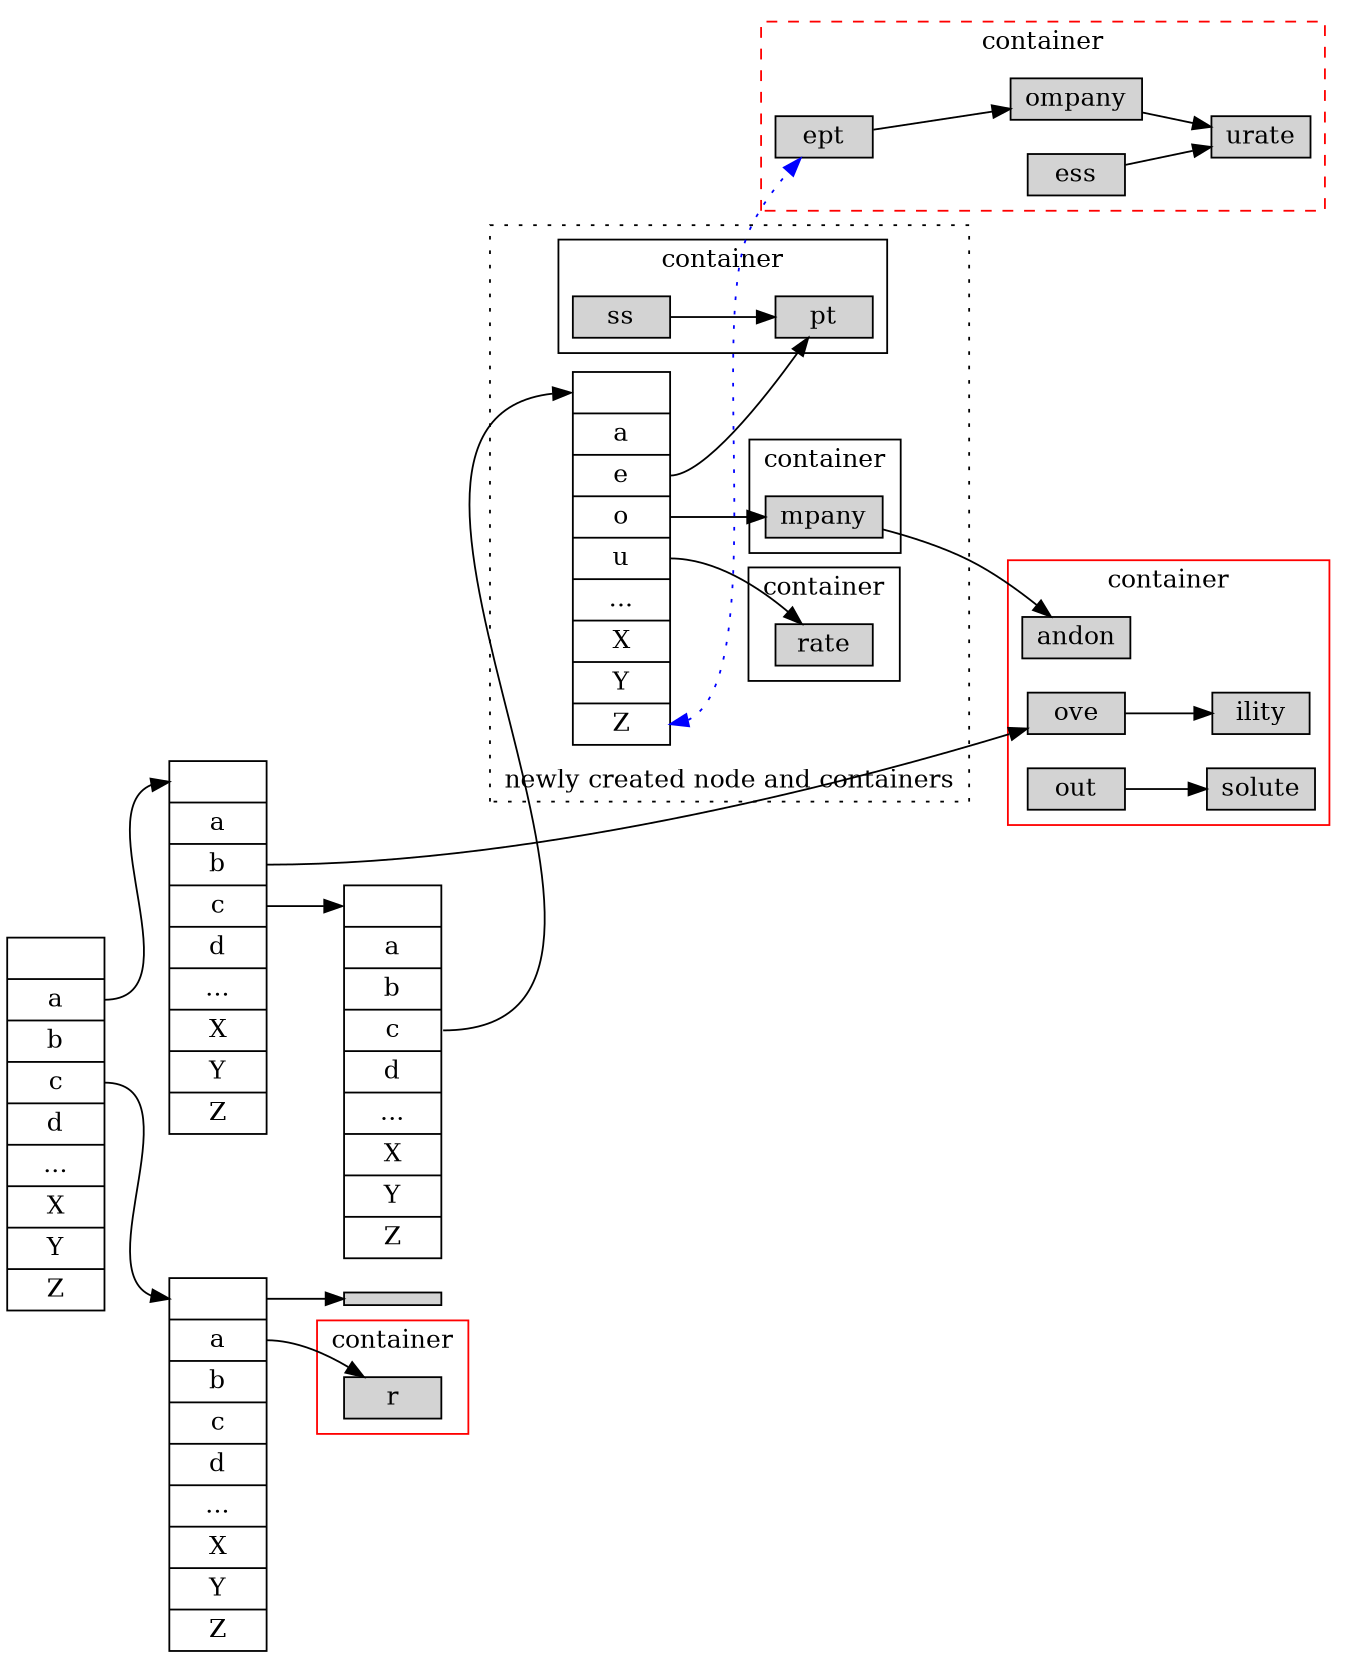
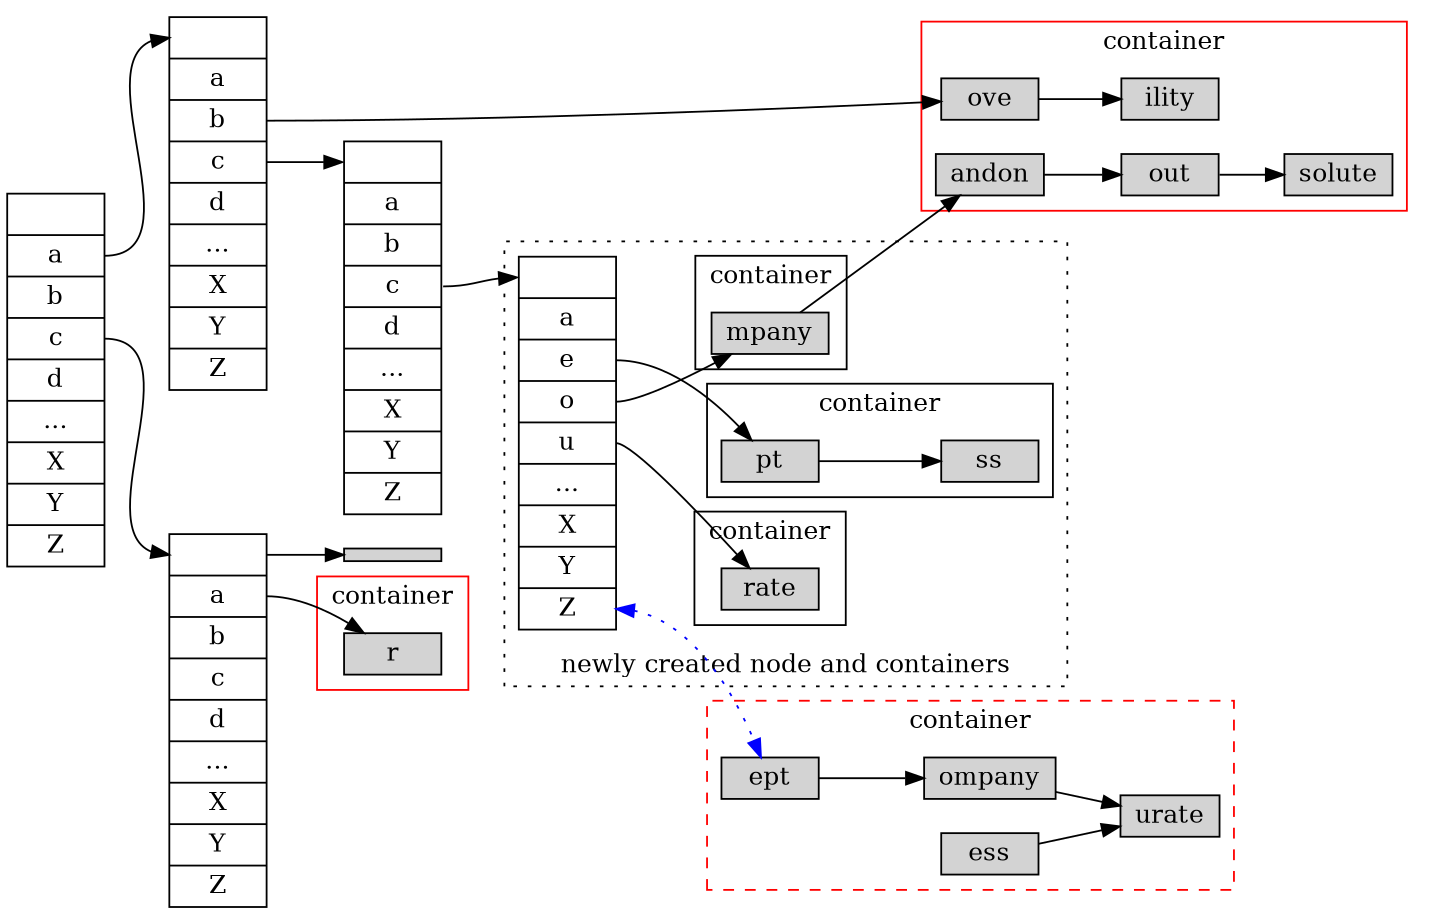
none -> (1073, 175)
(713, 317) -> (871, 461)
